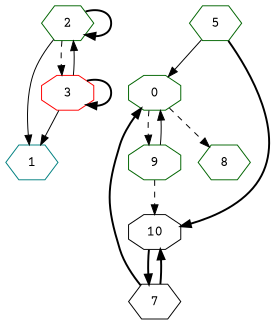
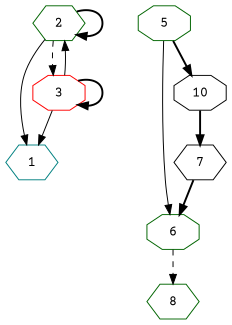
(216, 23) -> (164, 23)
(155, 93) -> (173, 232)
(155, 162) -> none
(161, 272) -> none
